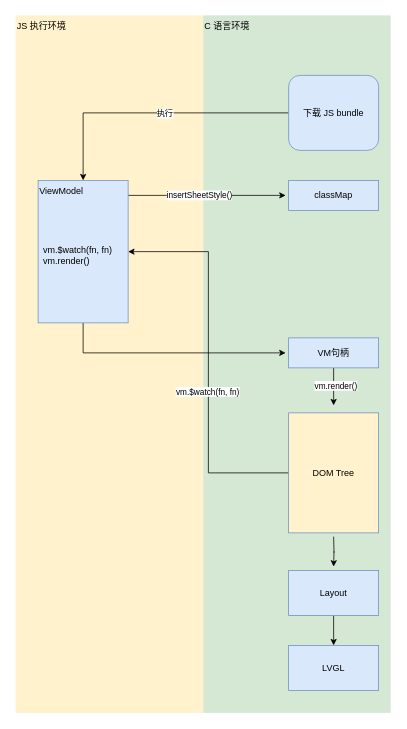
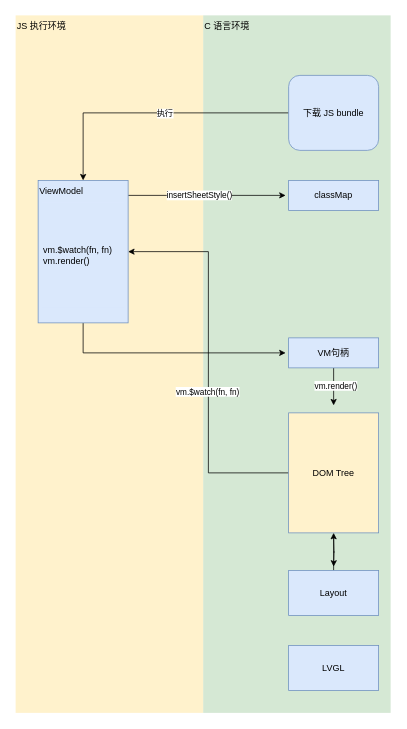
(333, 627) -> (333, 567)
